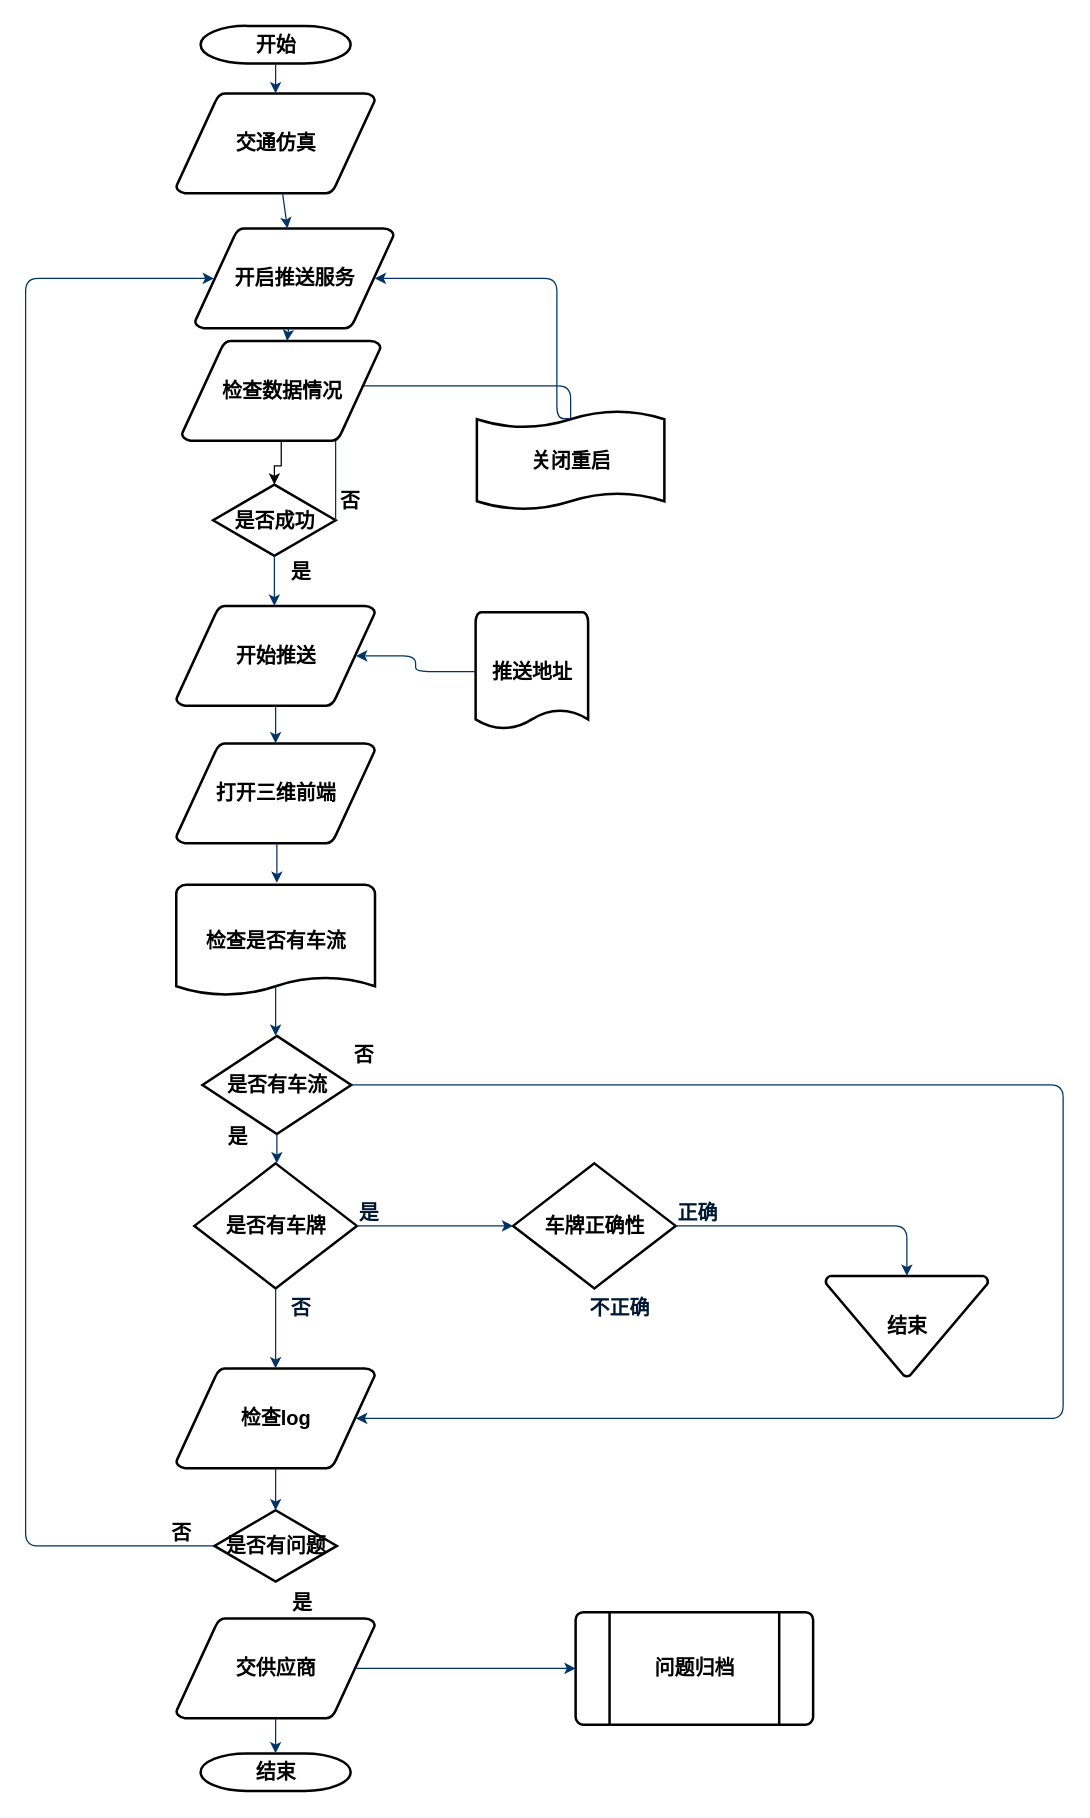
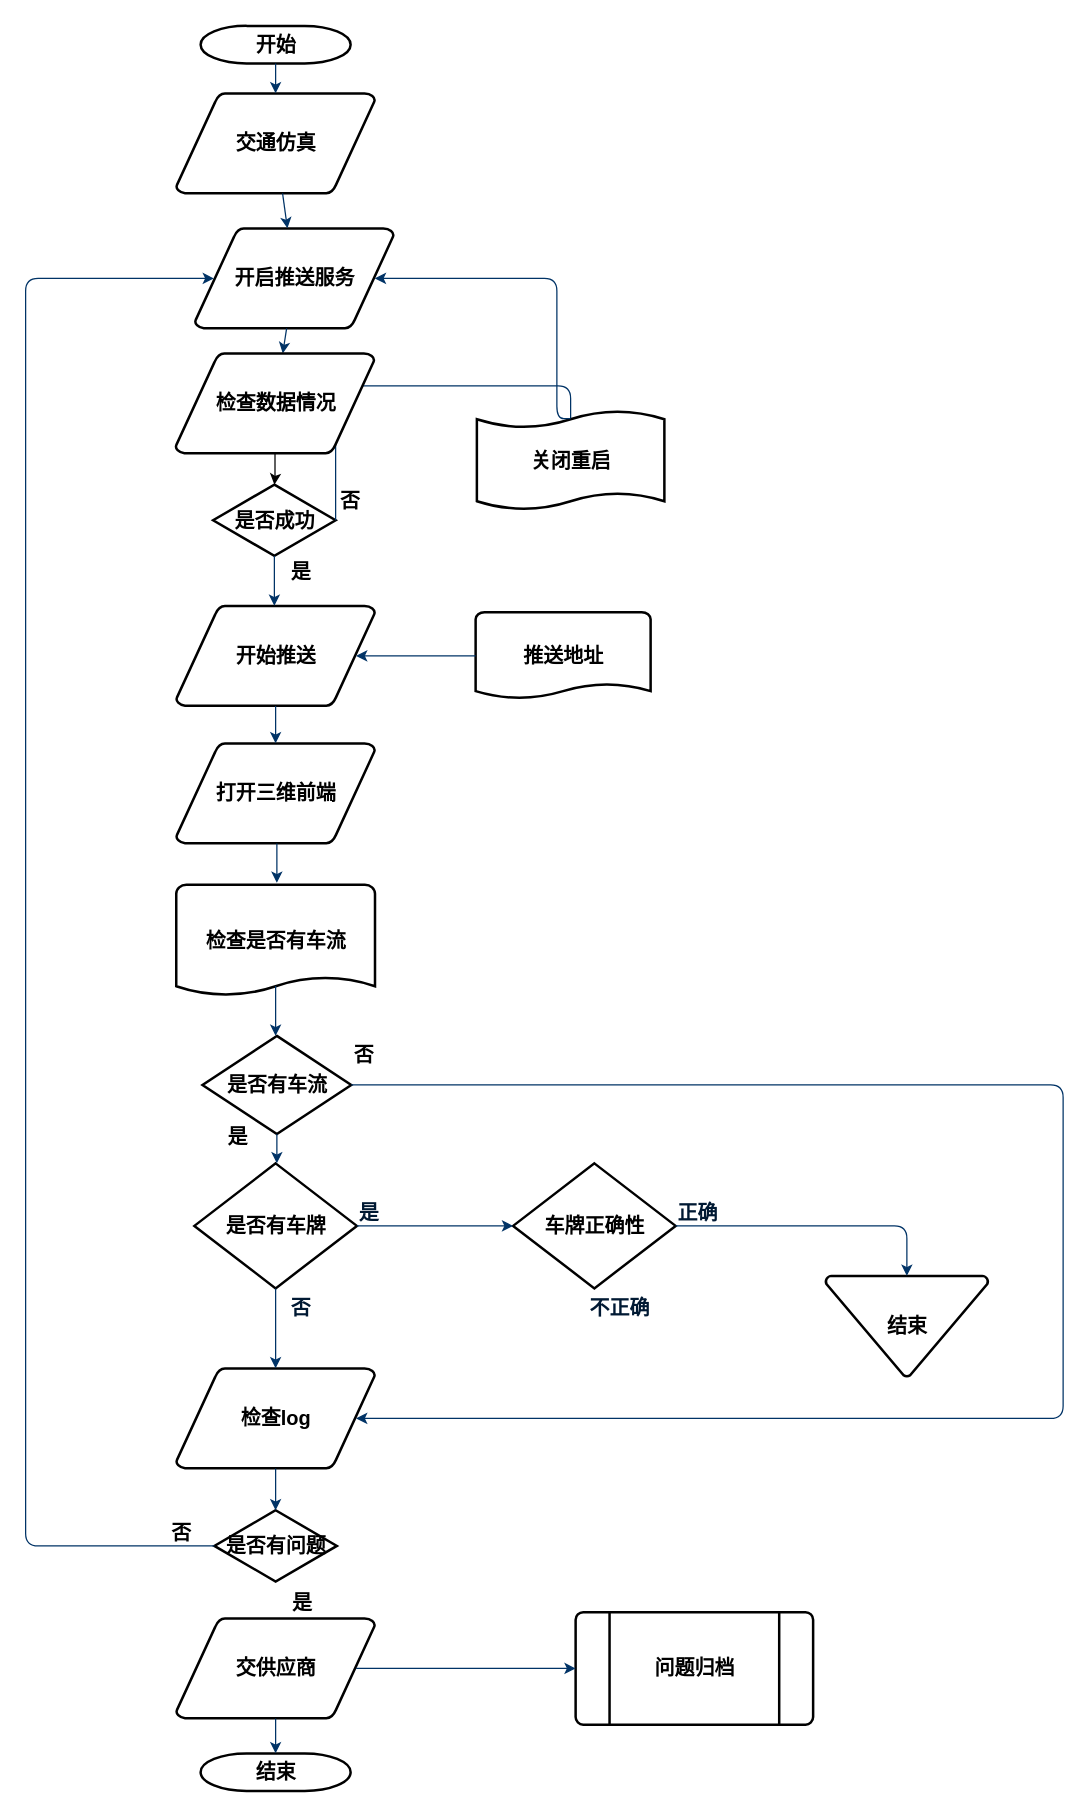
(281, 391) -> (275, 403)
(532, 671) -> (563, 656)
